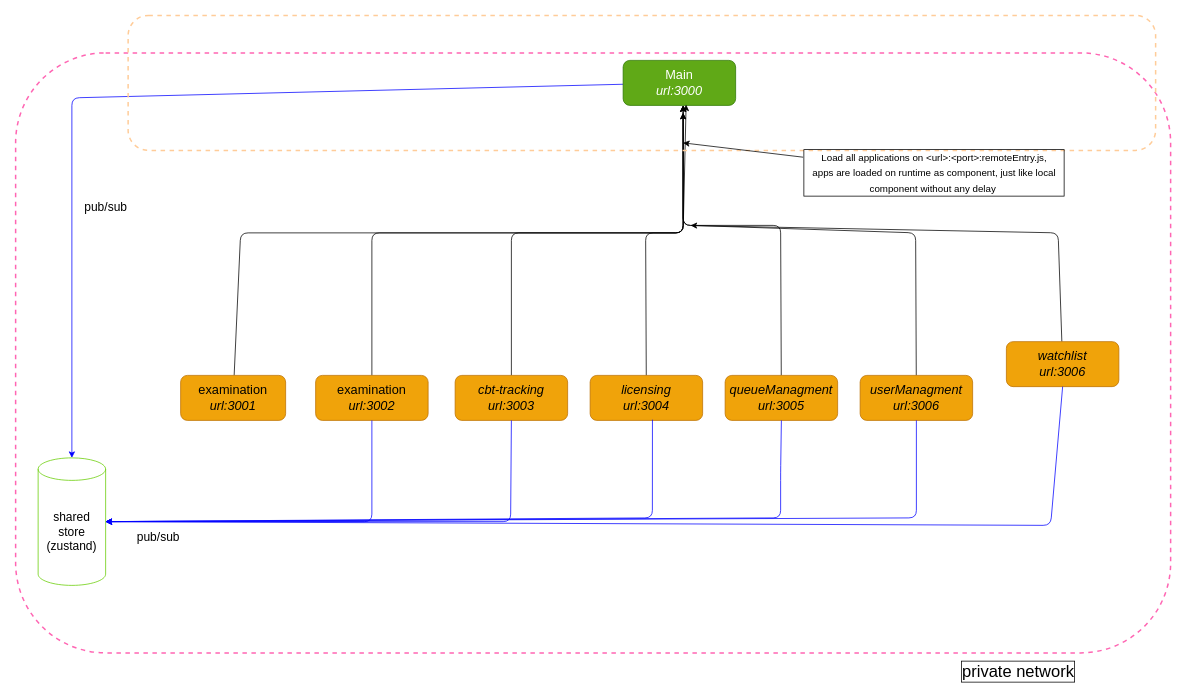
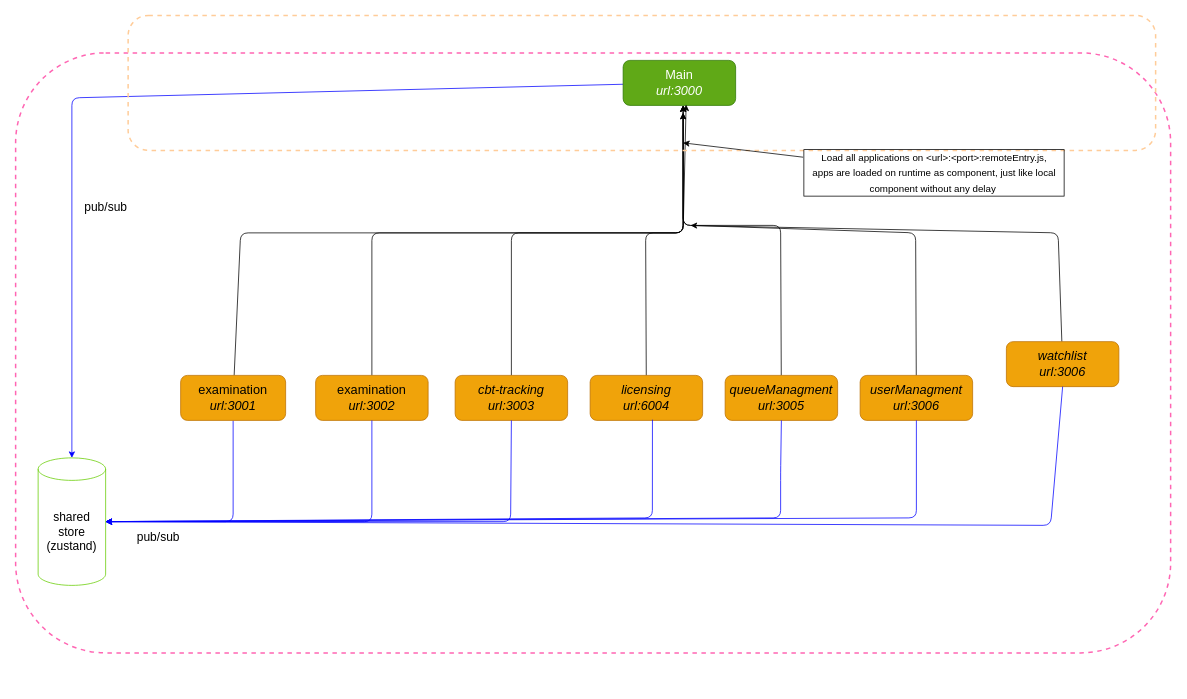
(646, 398) -> (646, 398)
none -> (233, 469)
(1018, 672) -> none
